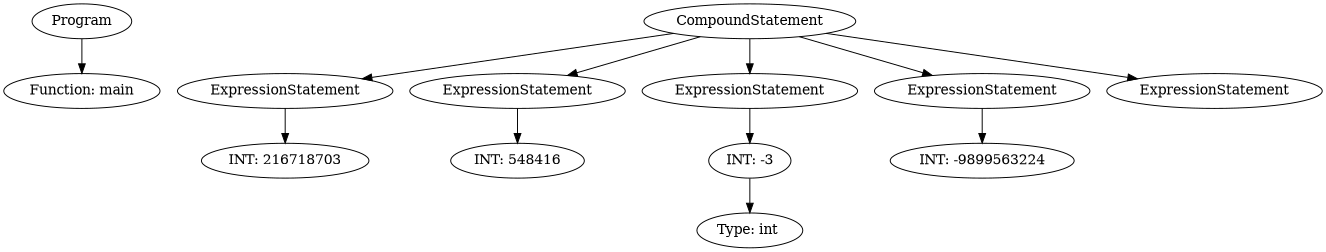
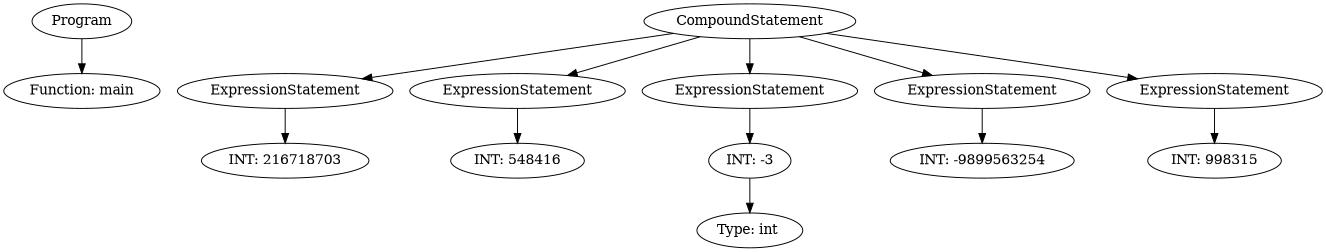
(982, 161) -> (982, 161)
none -> (1215, 161)
